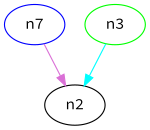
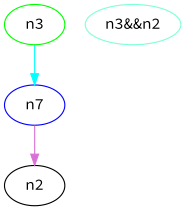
none -> (133, 25)
(98, 60) -> (35, 59)
